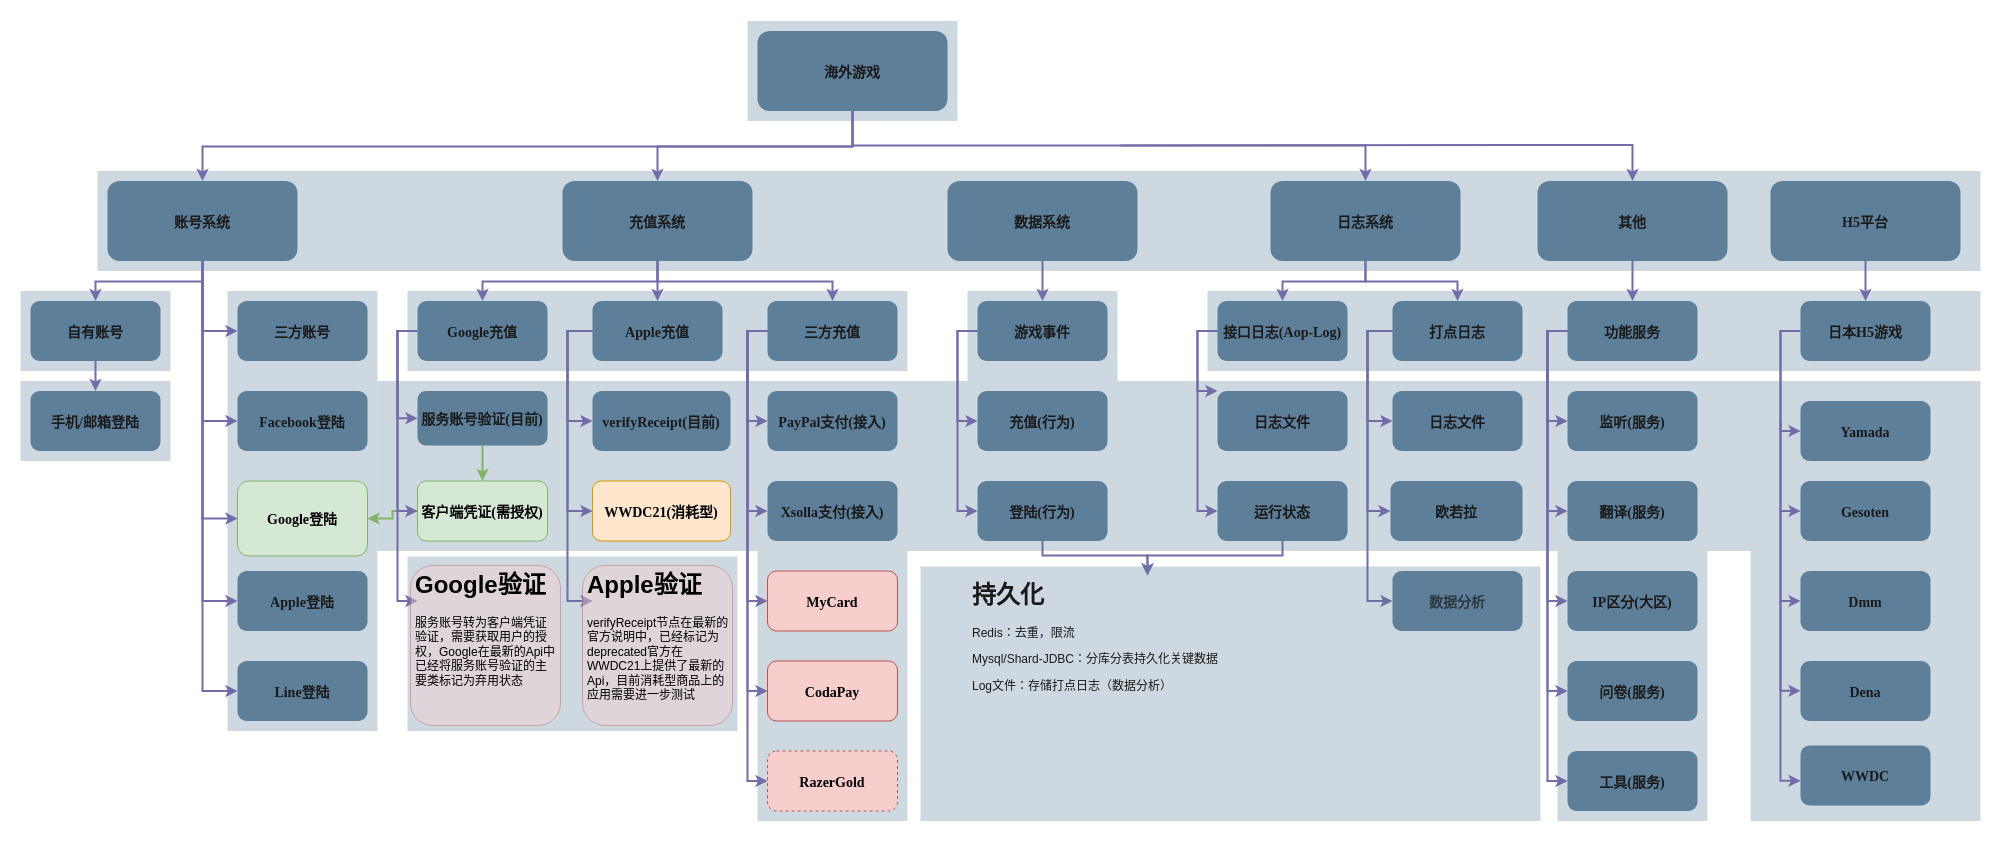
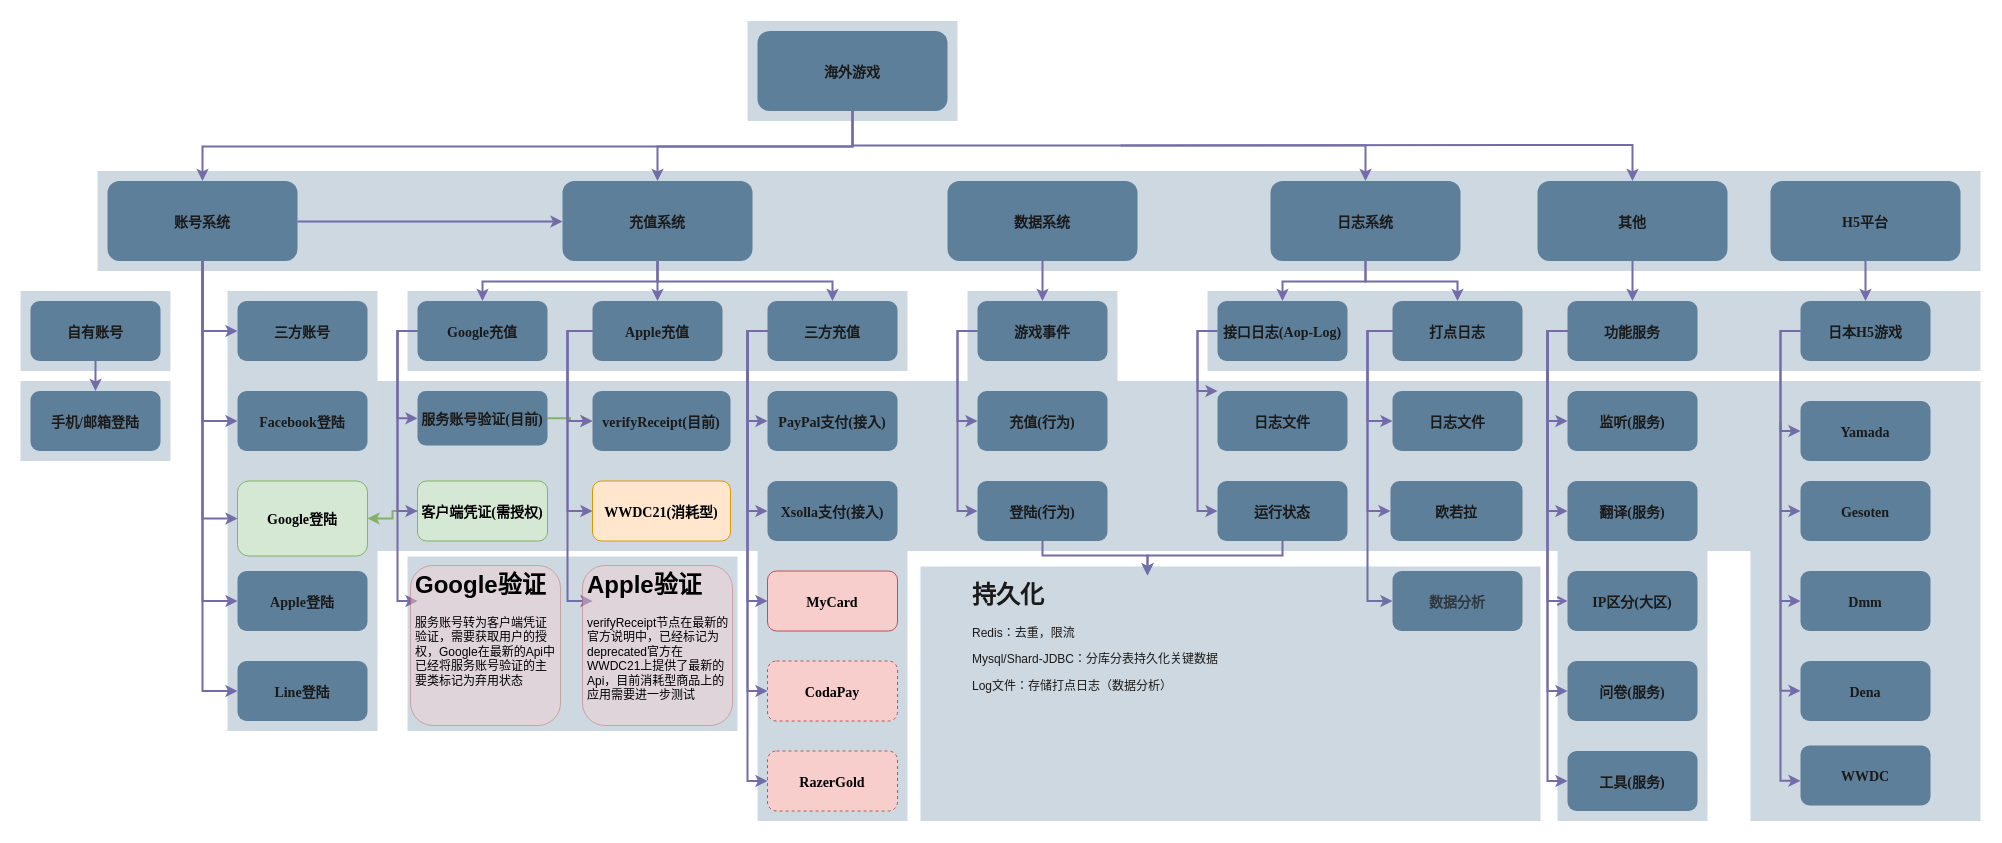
(143, 282) -> (426, 222)
(483, 463) -> (559, 418)
(1557, 601) -> (1558, 601)
(833, 691) -> (833, 691)
